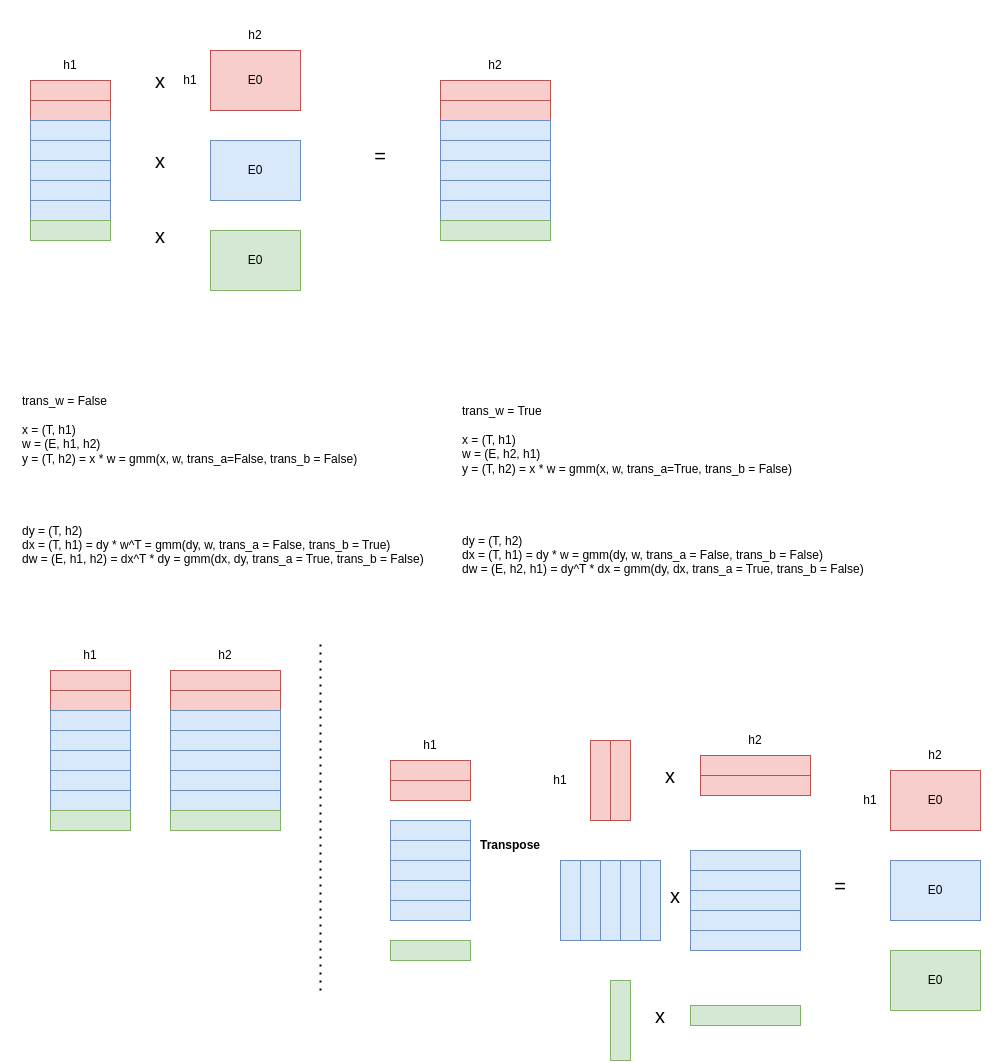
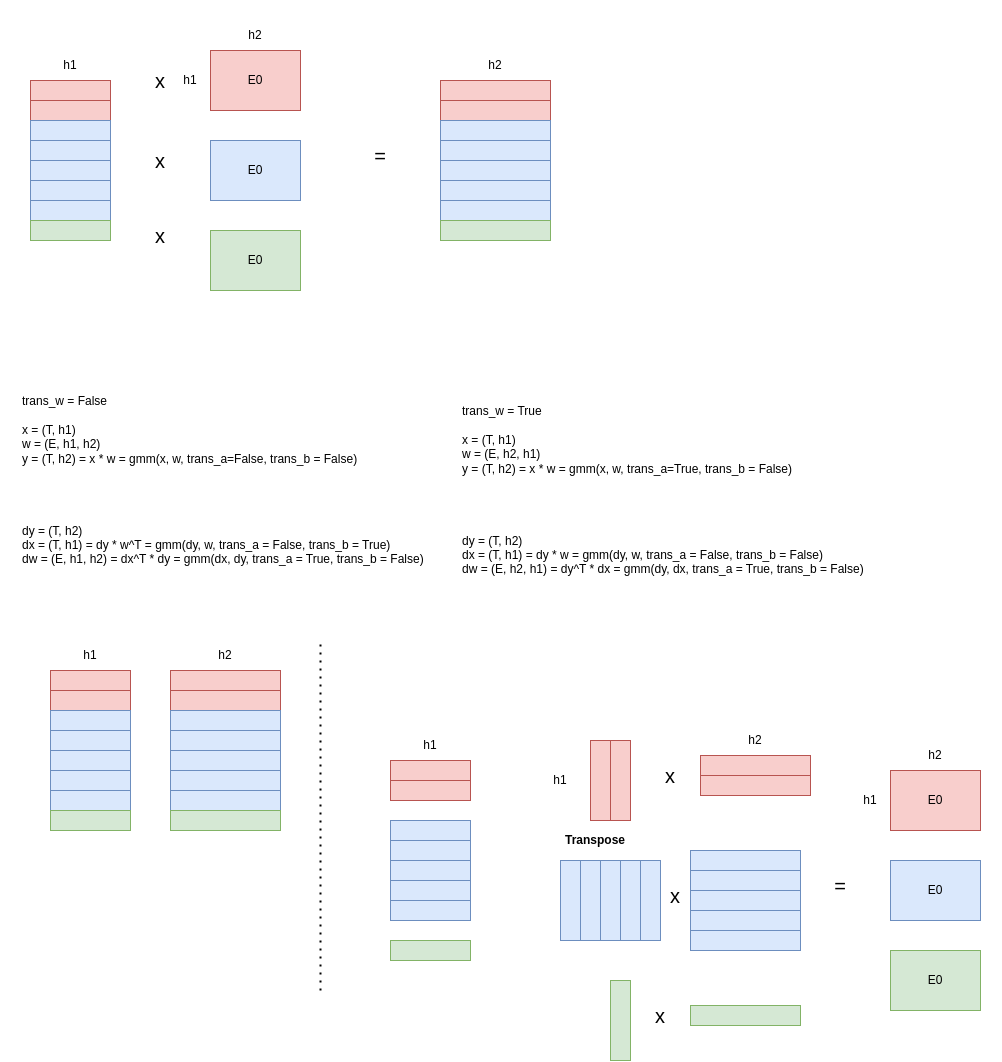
(511, 846) -> (596, 841)
